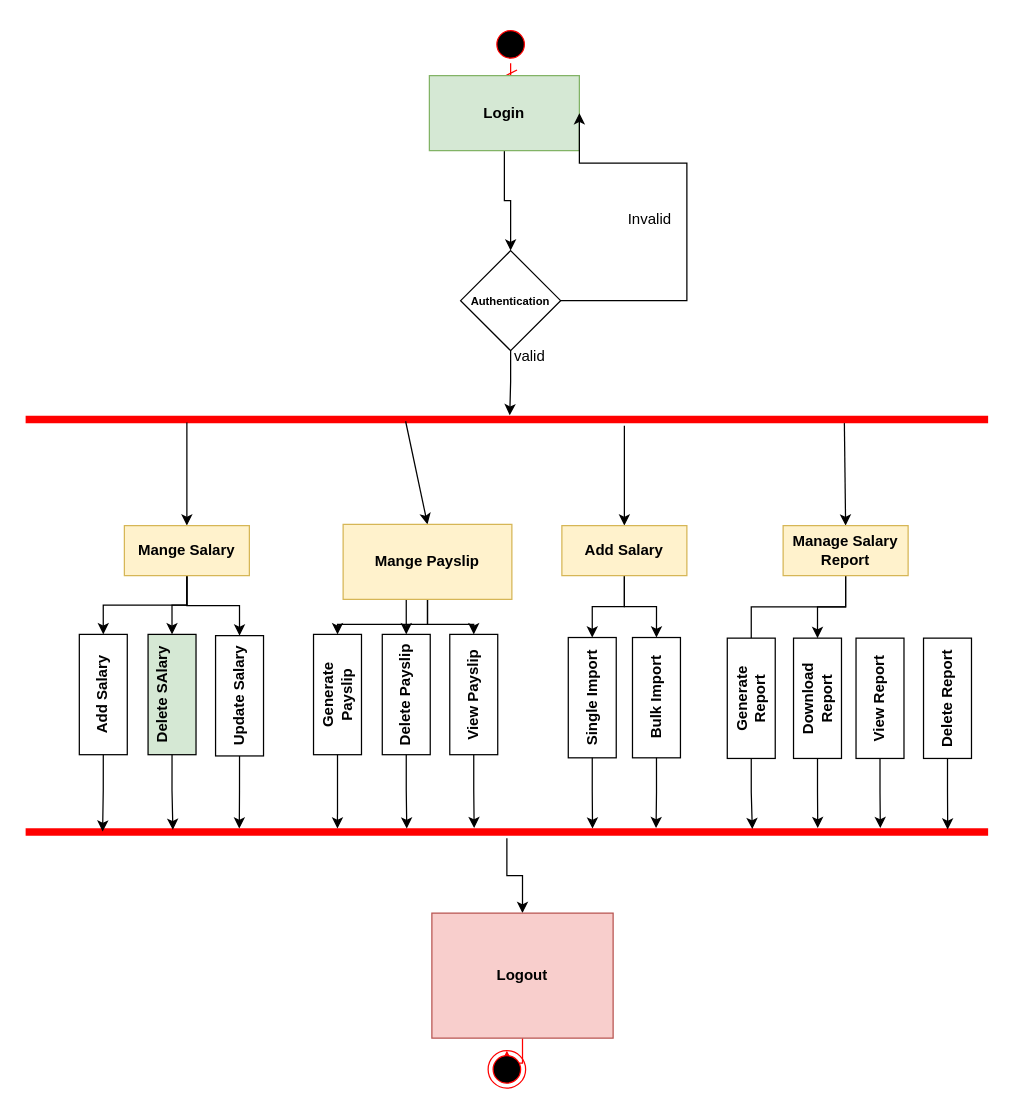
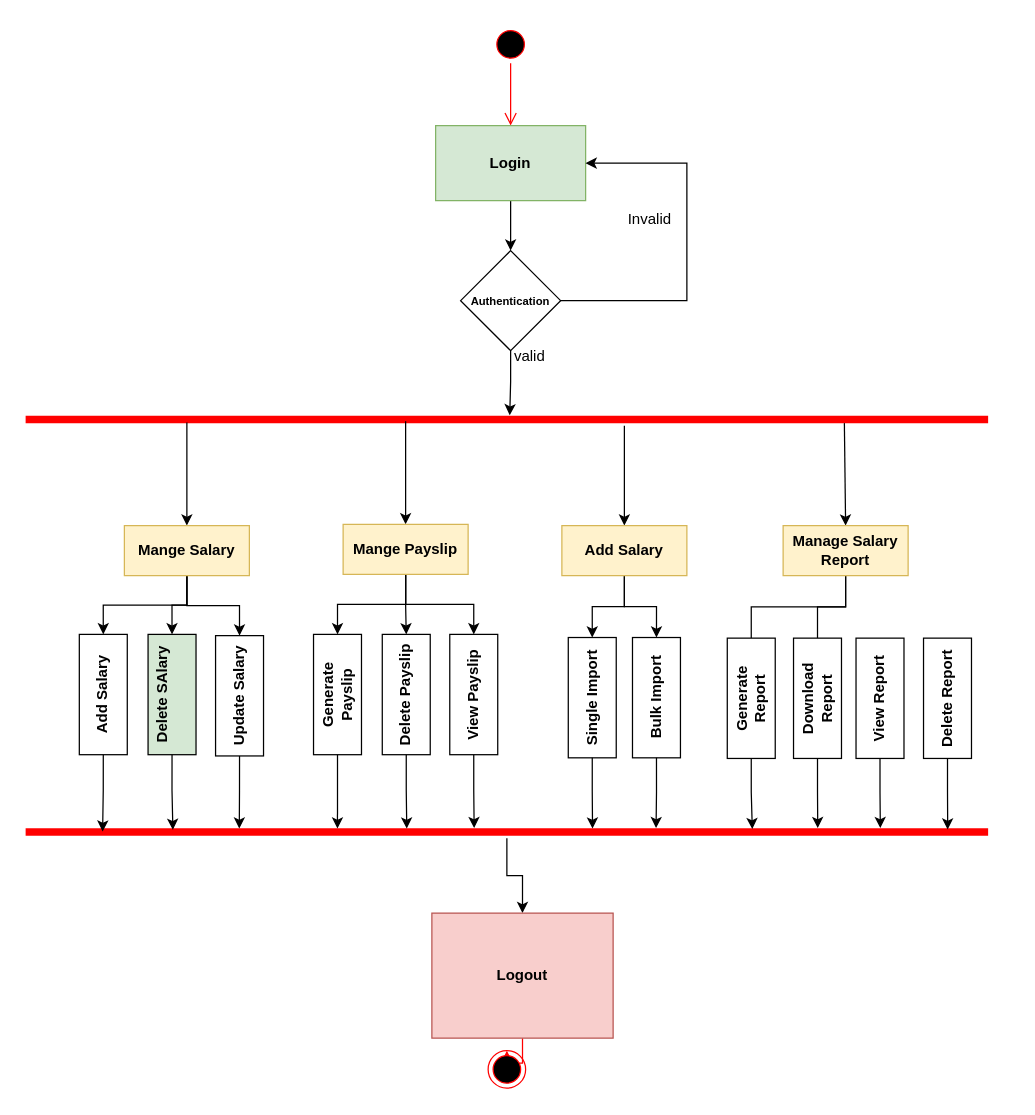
(504, 113) -> (511, 163)
(428, 562) -> (406, 549)
(818, 628) -> (818, 631)
